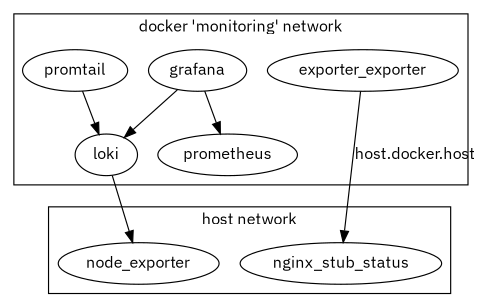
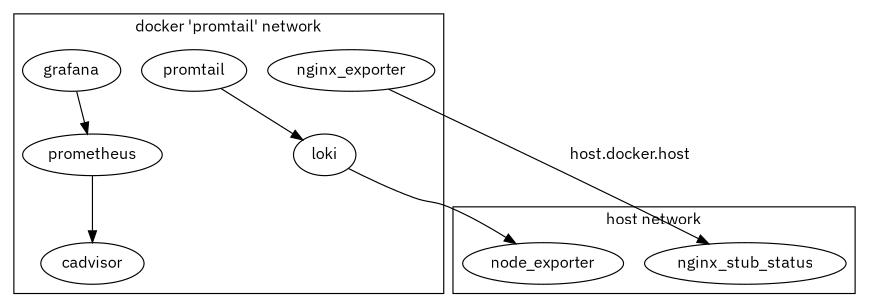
(241, 27) -> (229, 27)
(363, 70) -> (351, 70)
(155, 110) -> none
none -> (92, 263)
